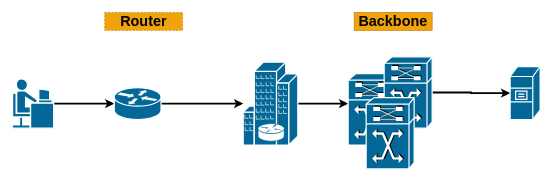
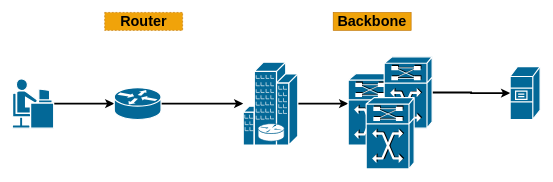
(393, 21) -> (372, 21)
